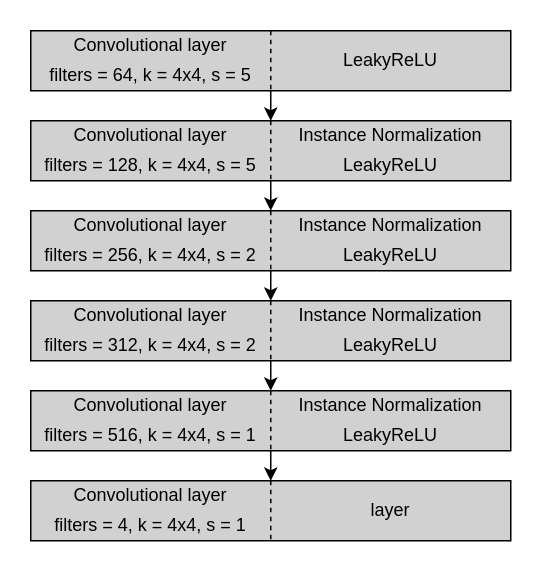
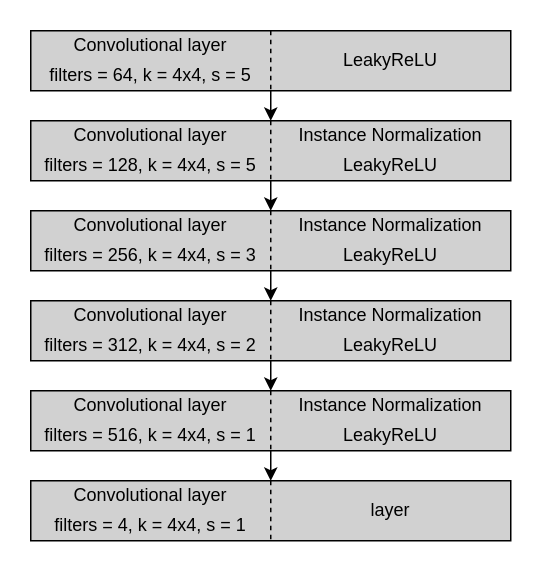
(151, 256) -> (151, 256)
